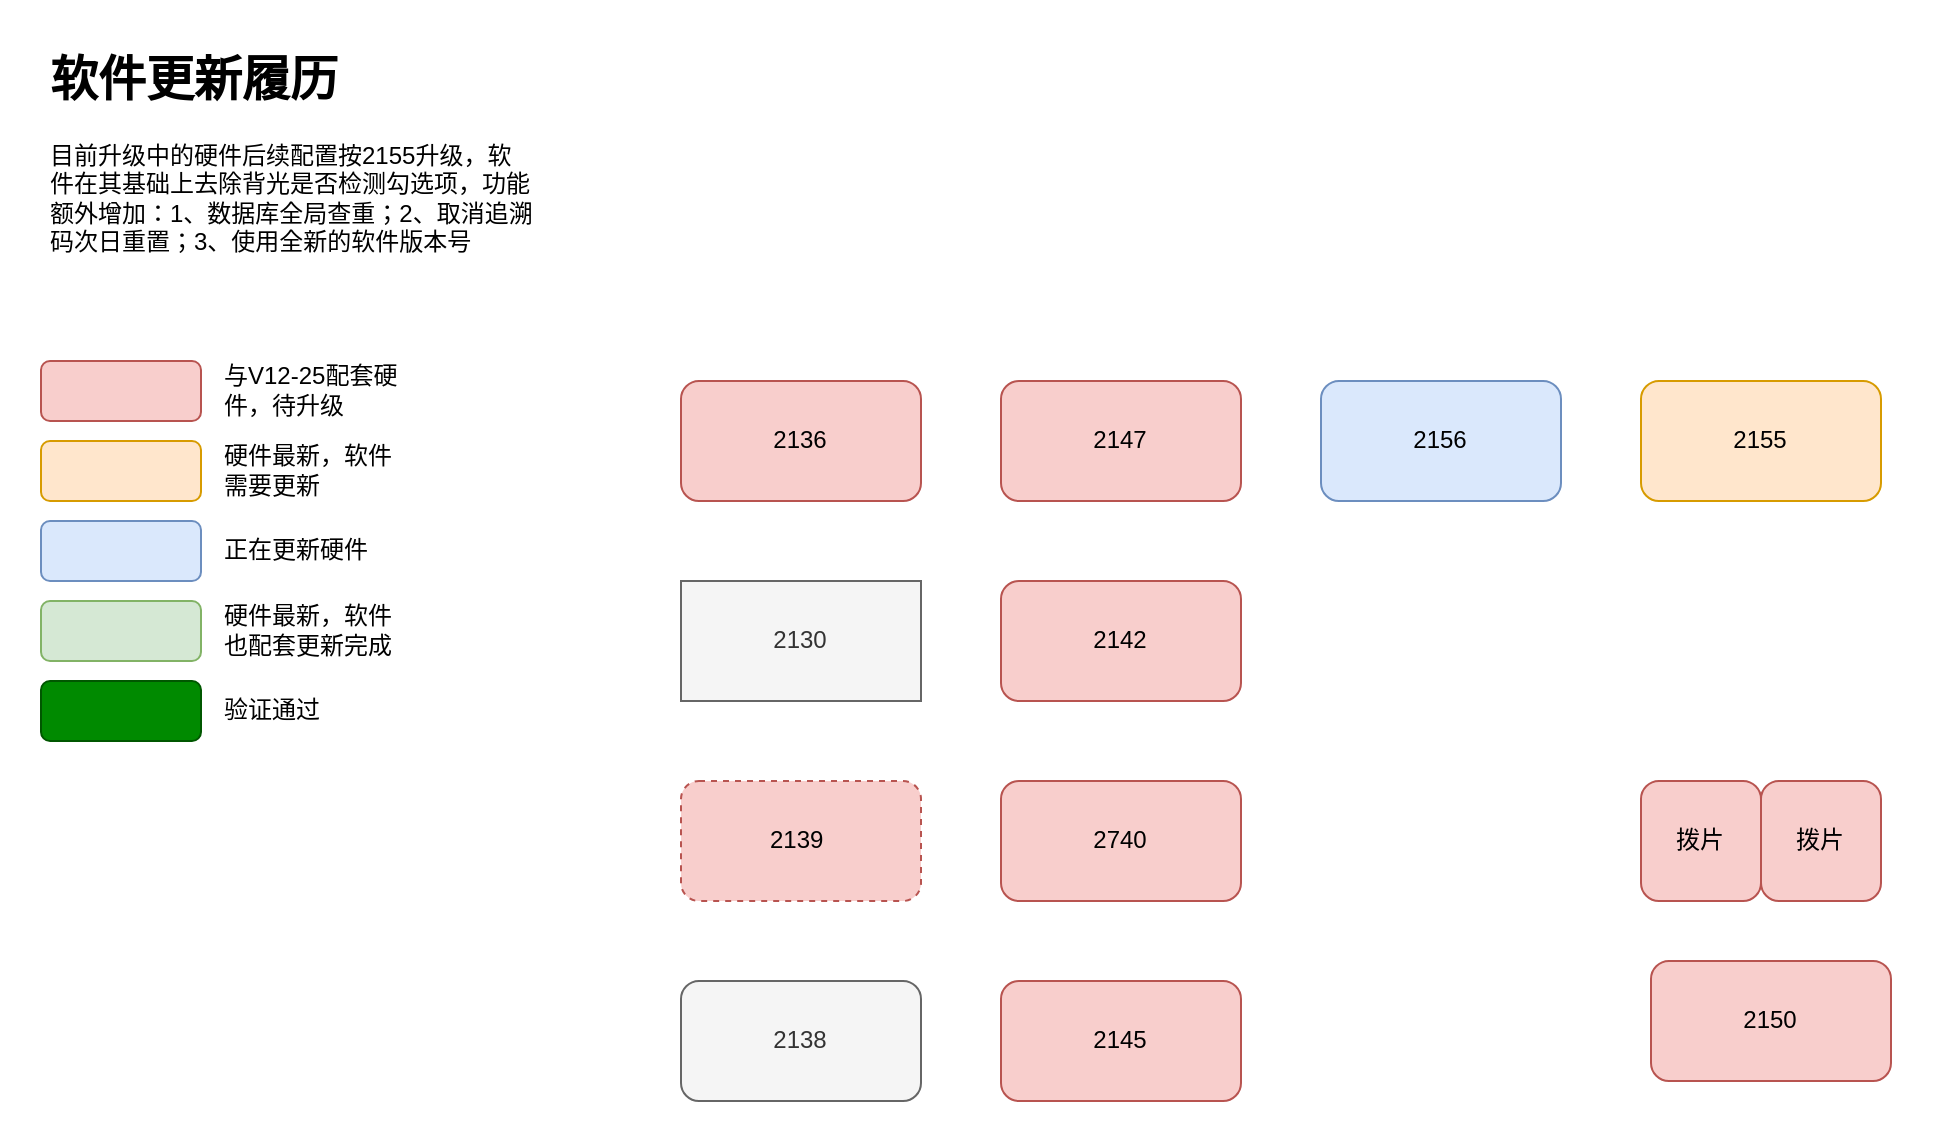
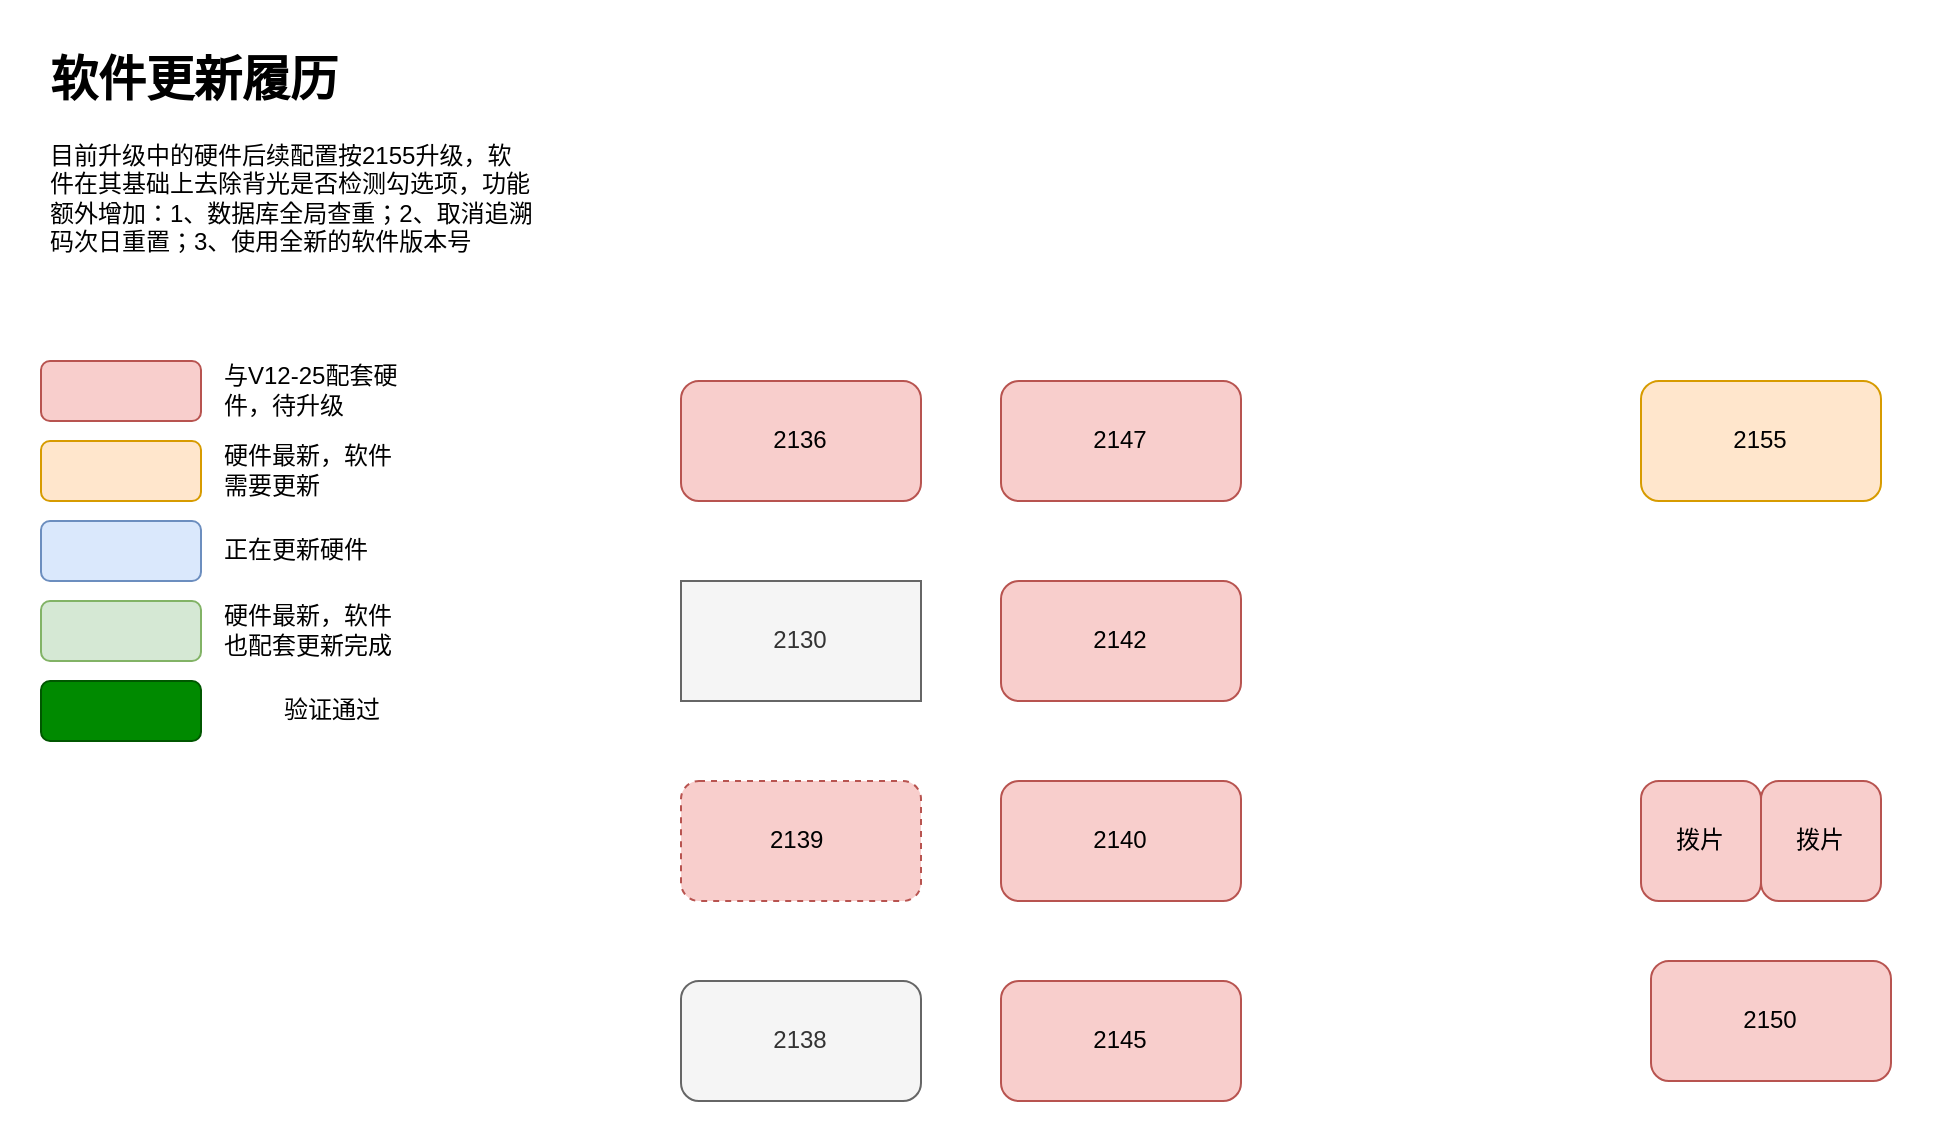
(1441, 441) -> none
(291, 711) -> (351, 711)
(1121, 841) -> (1121, 841)
